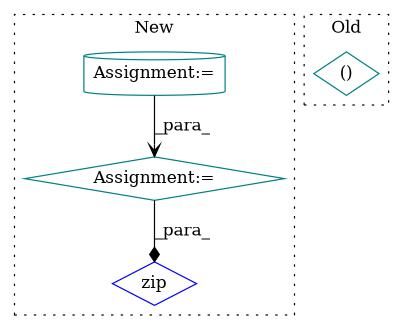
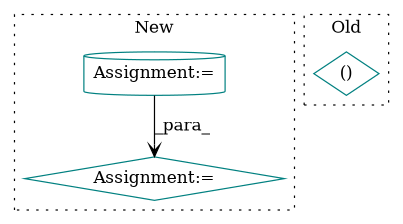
(154, 284) -> none
